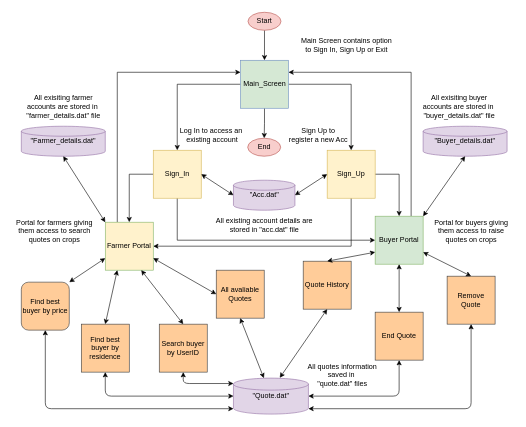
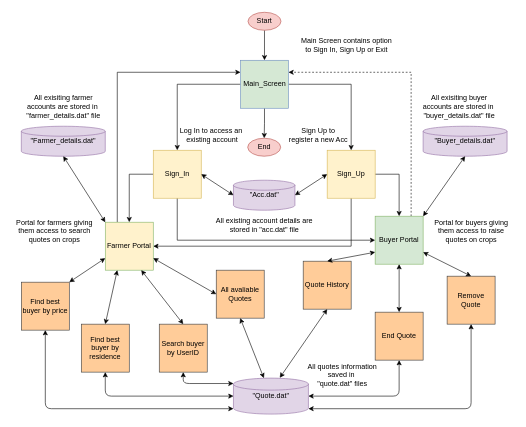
(411, 85) -> (411, 85)
(45, 306) -> (45, 306)
